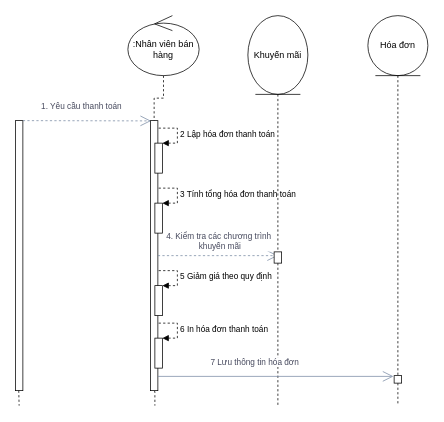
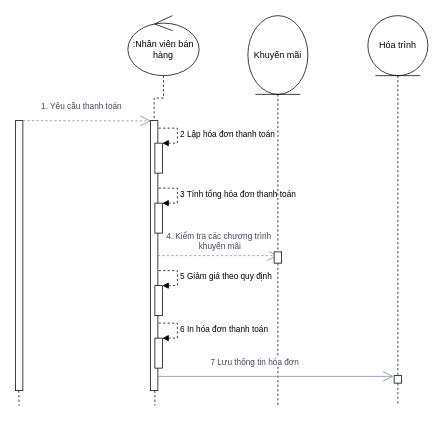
(398, 45) -> (398, 45)
